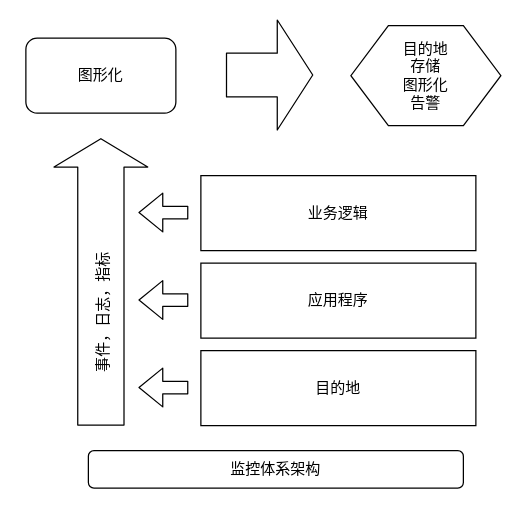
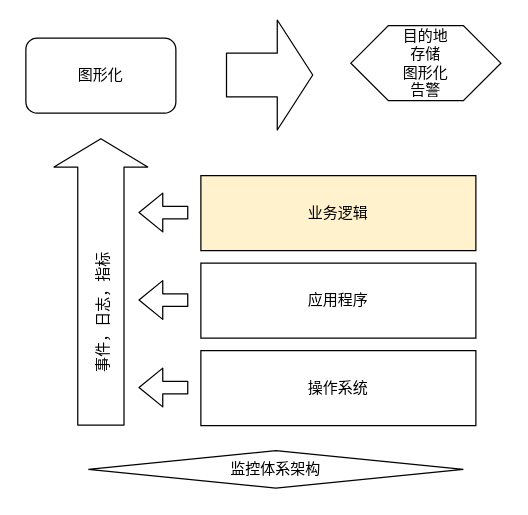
(426, 76) -> (426, 63)
(338, 213) -> (338, 213)
(338, 388) -> (338, 388)
(276, 469) -> (276, 469)
